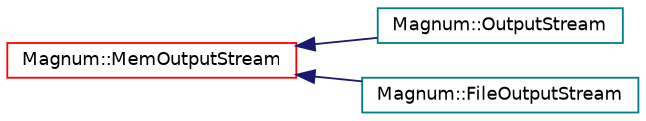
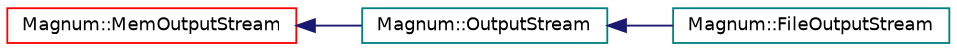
(338, 79) -> (650, 26)
